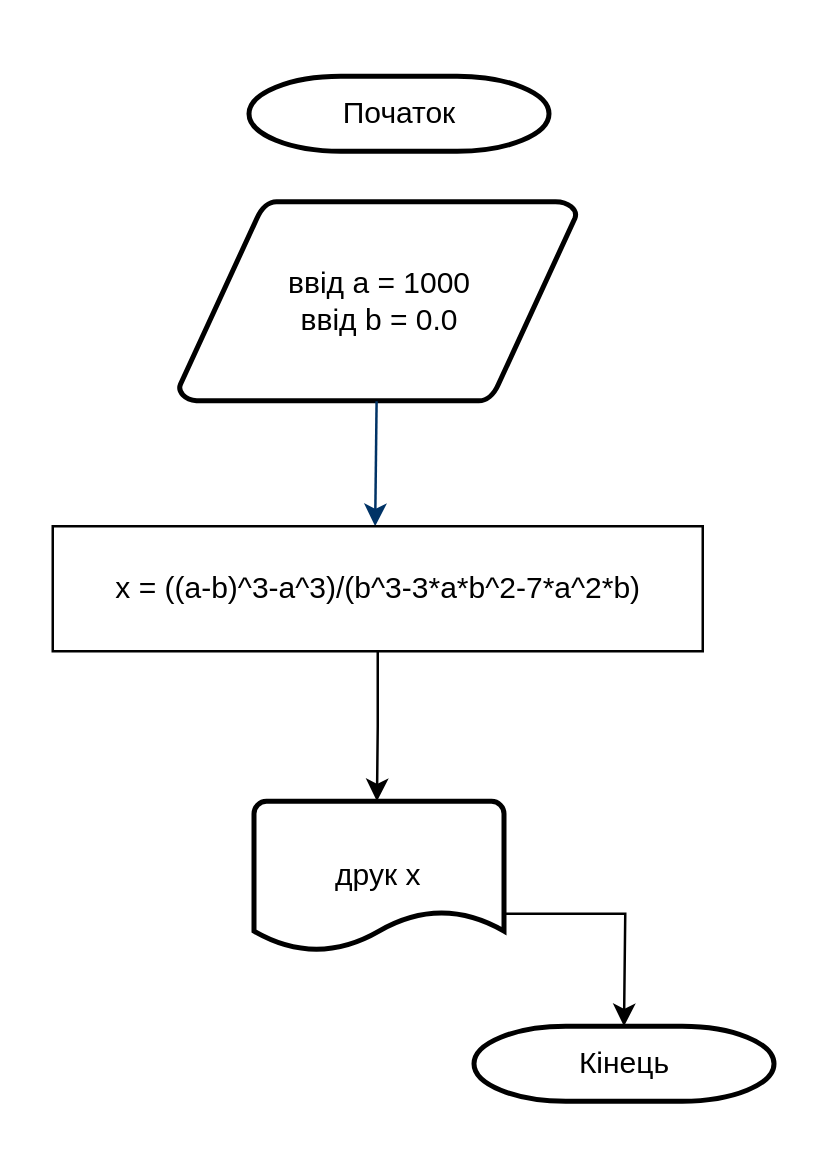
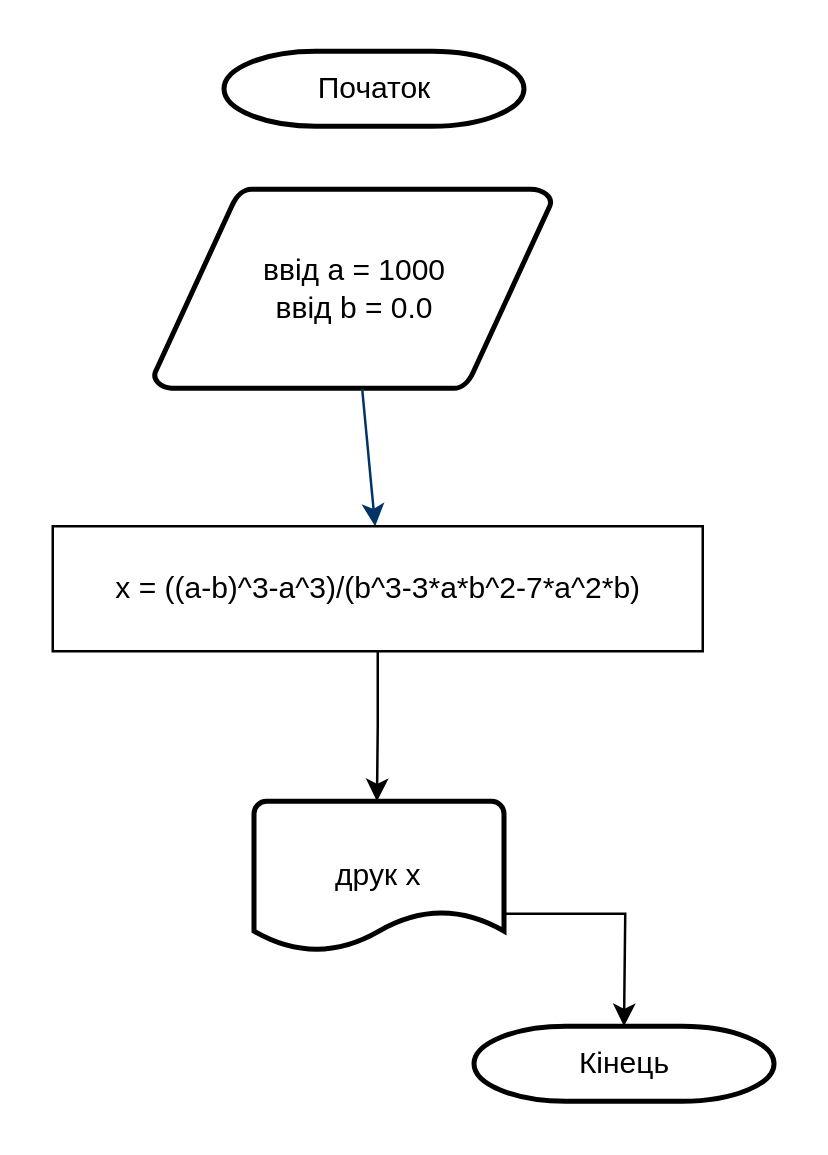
(399, 114) -> (374, 89)
(378, 301) -> (353, 289)
